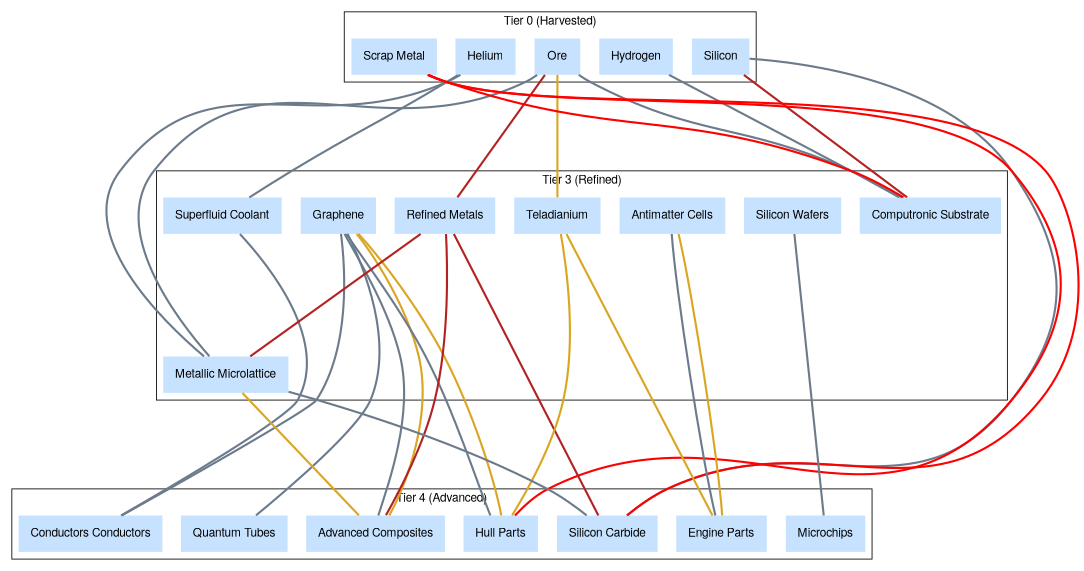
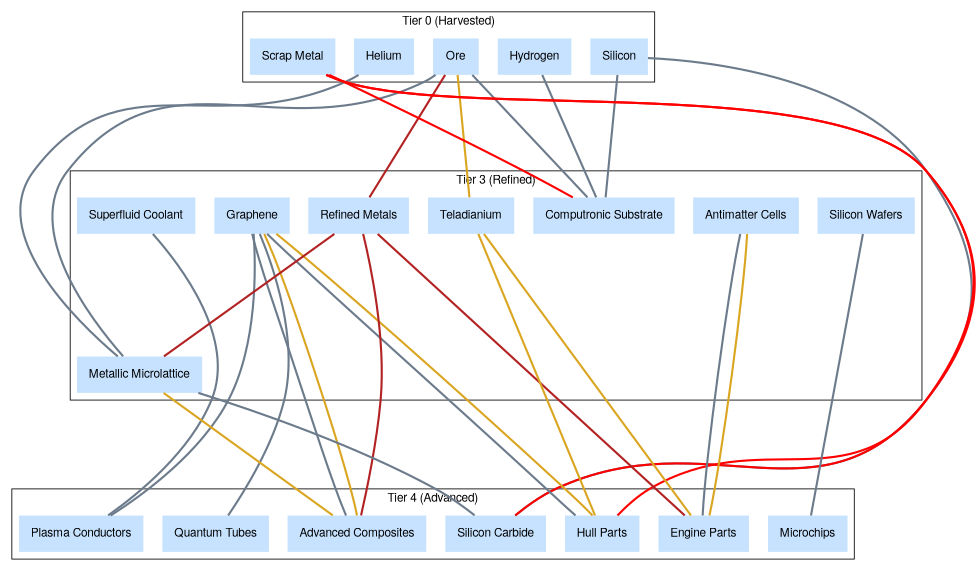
(353, 135) -> none
(825, 136) -> (612, 136)
(526, 375) -> (524, 368)
(91, 534) -> (81, 534)
